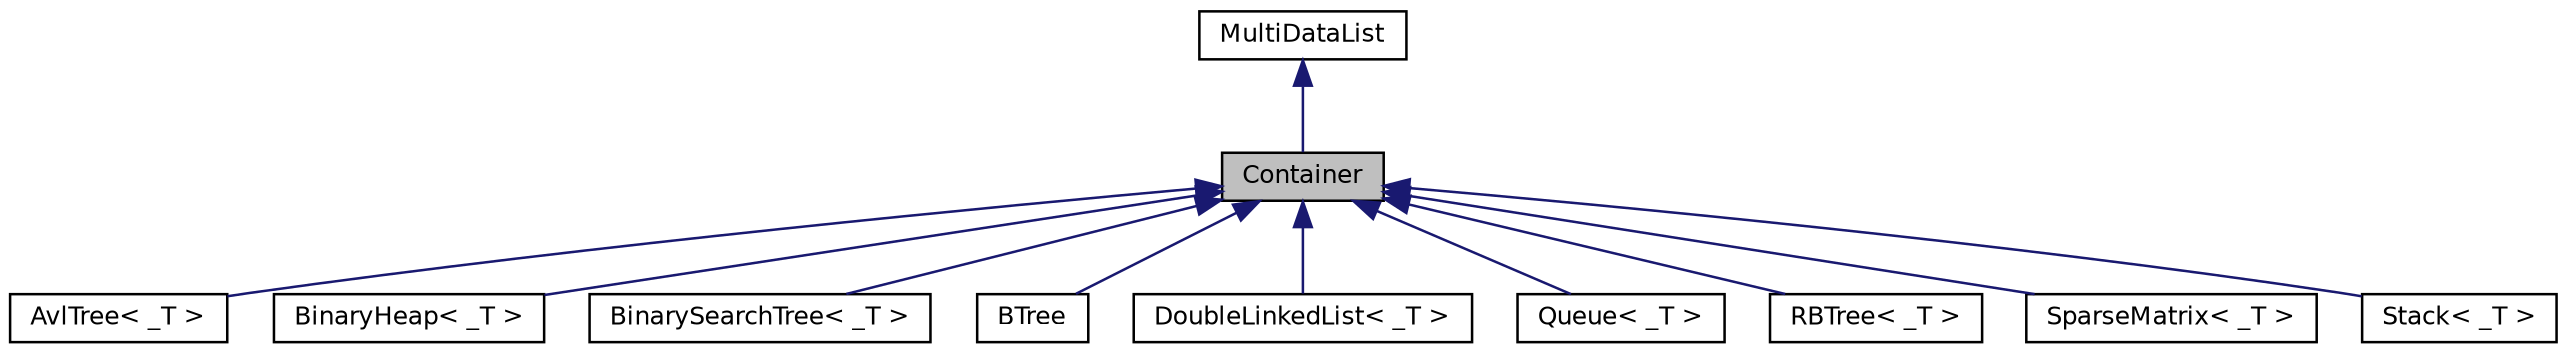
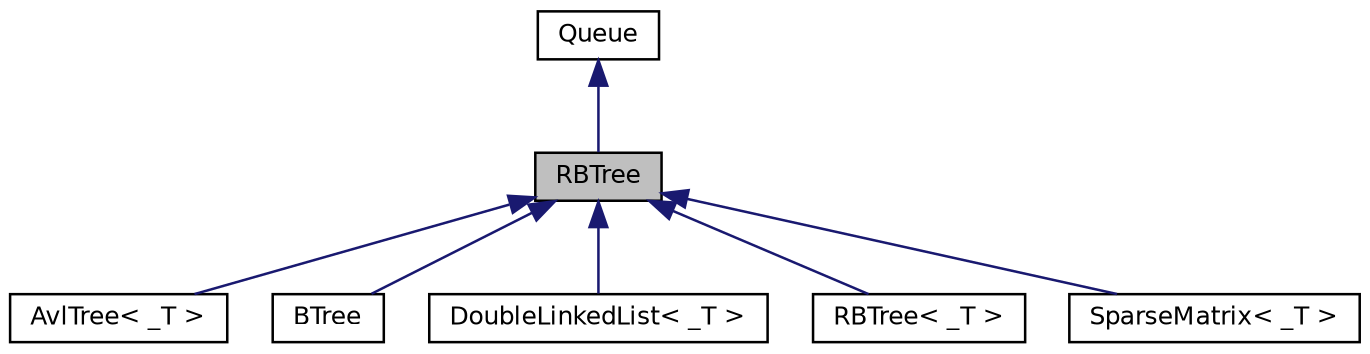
(1303, 35) -> (598, 35)
(1303, 177) -> (598, 177)
(409, 318) -> none
(760, 318) -> none
(1621, 318) -> none
(2459, 318) -> none
